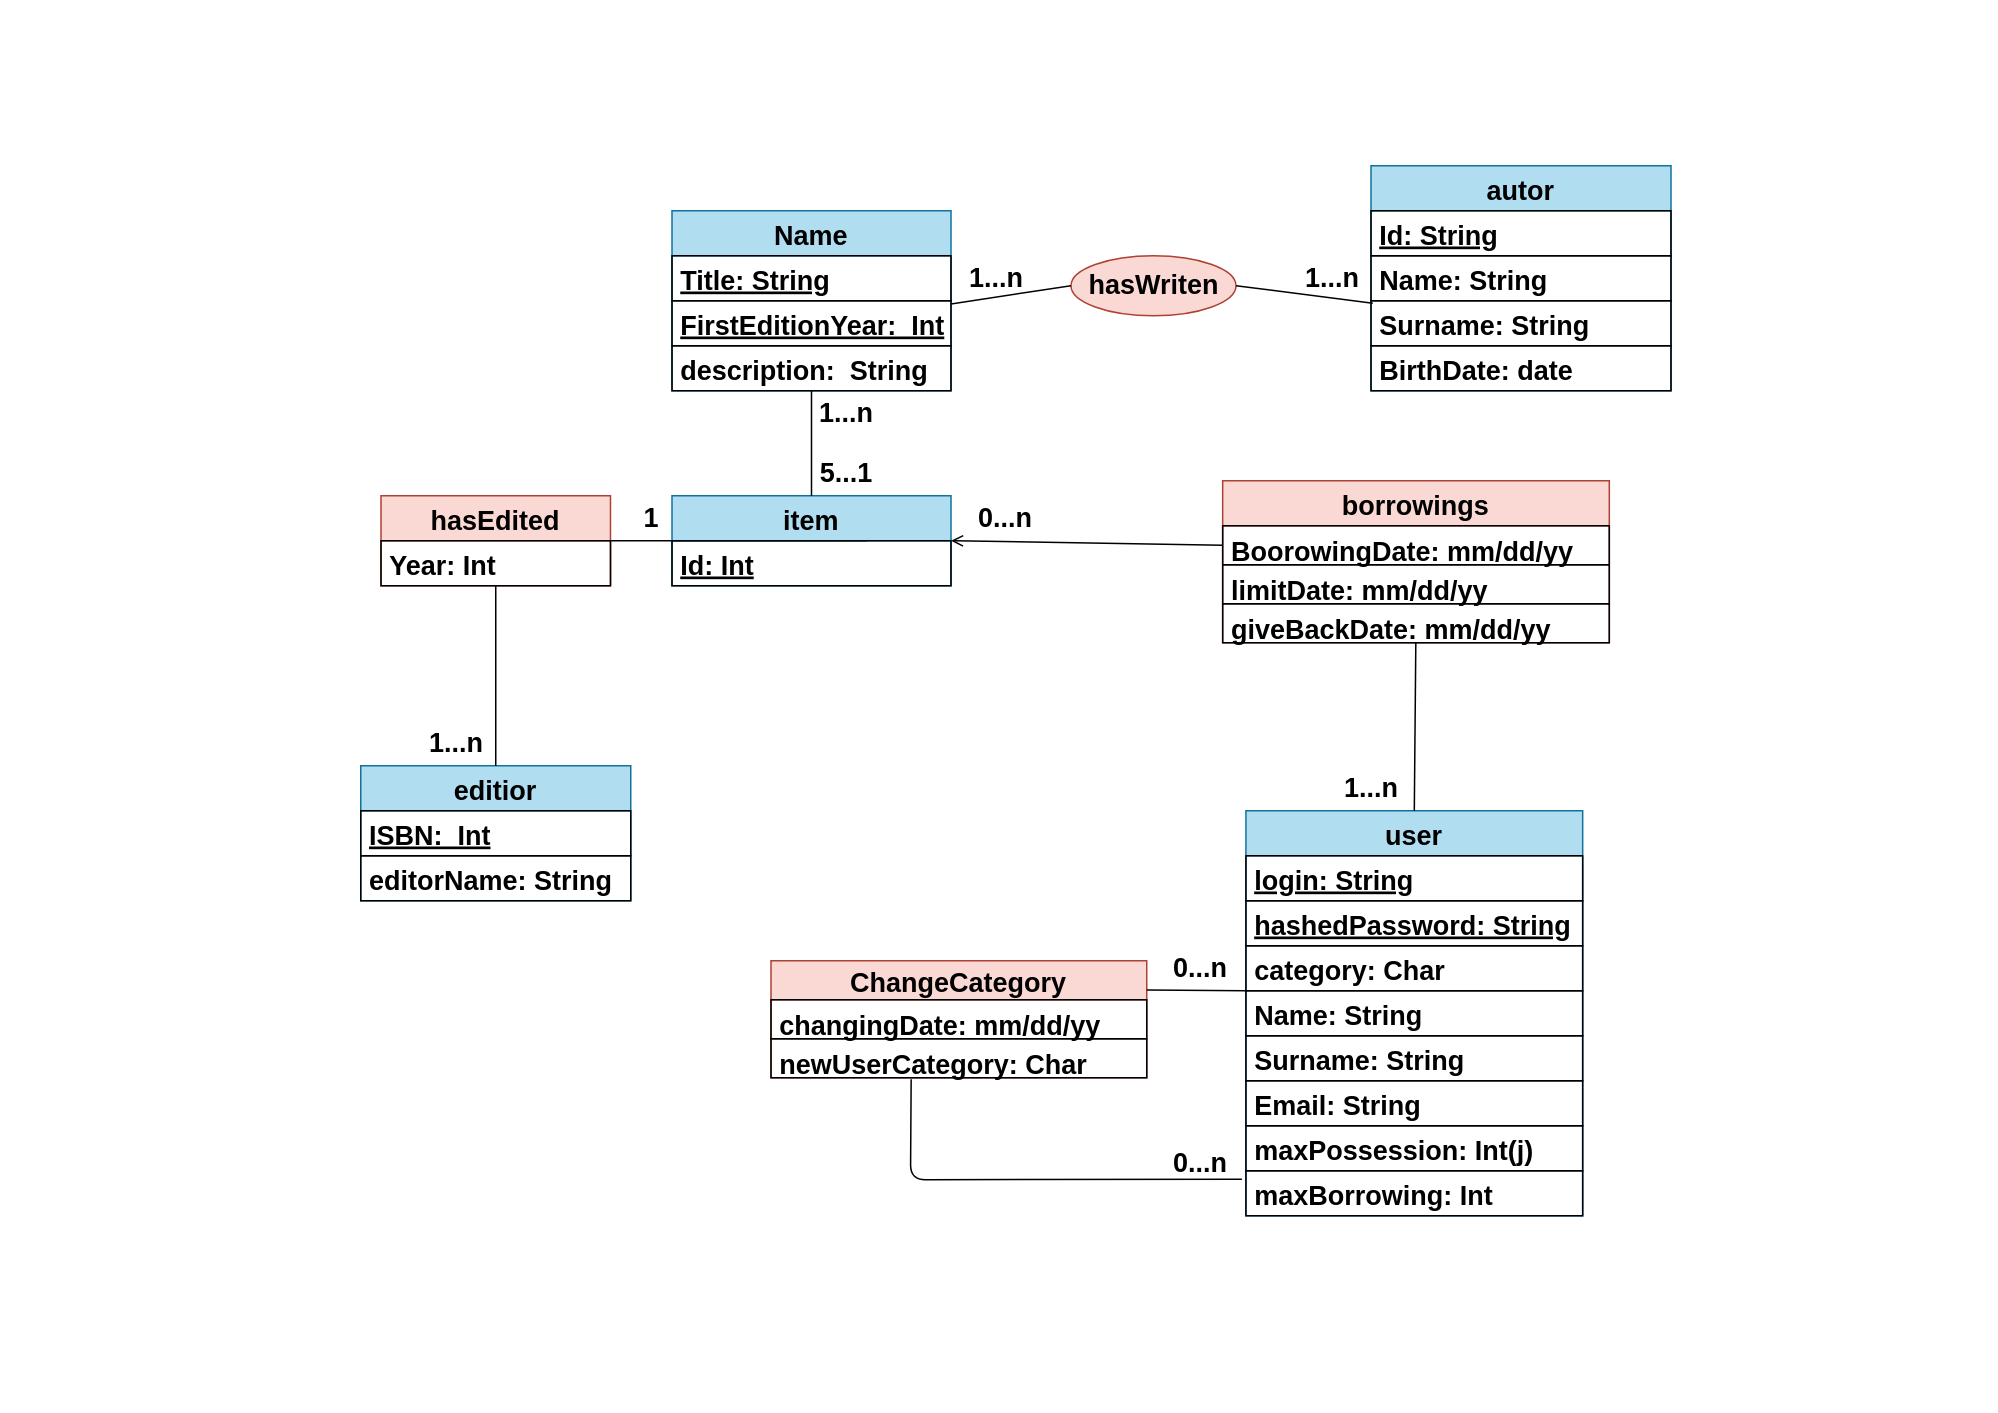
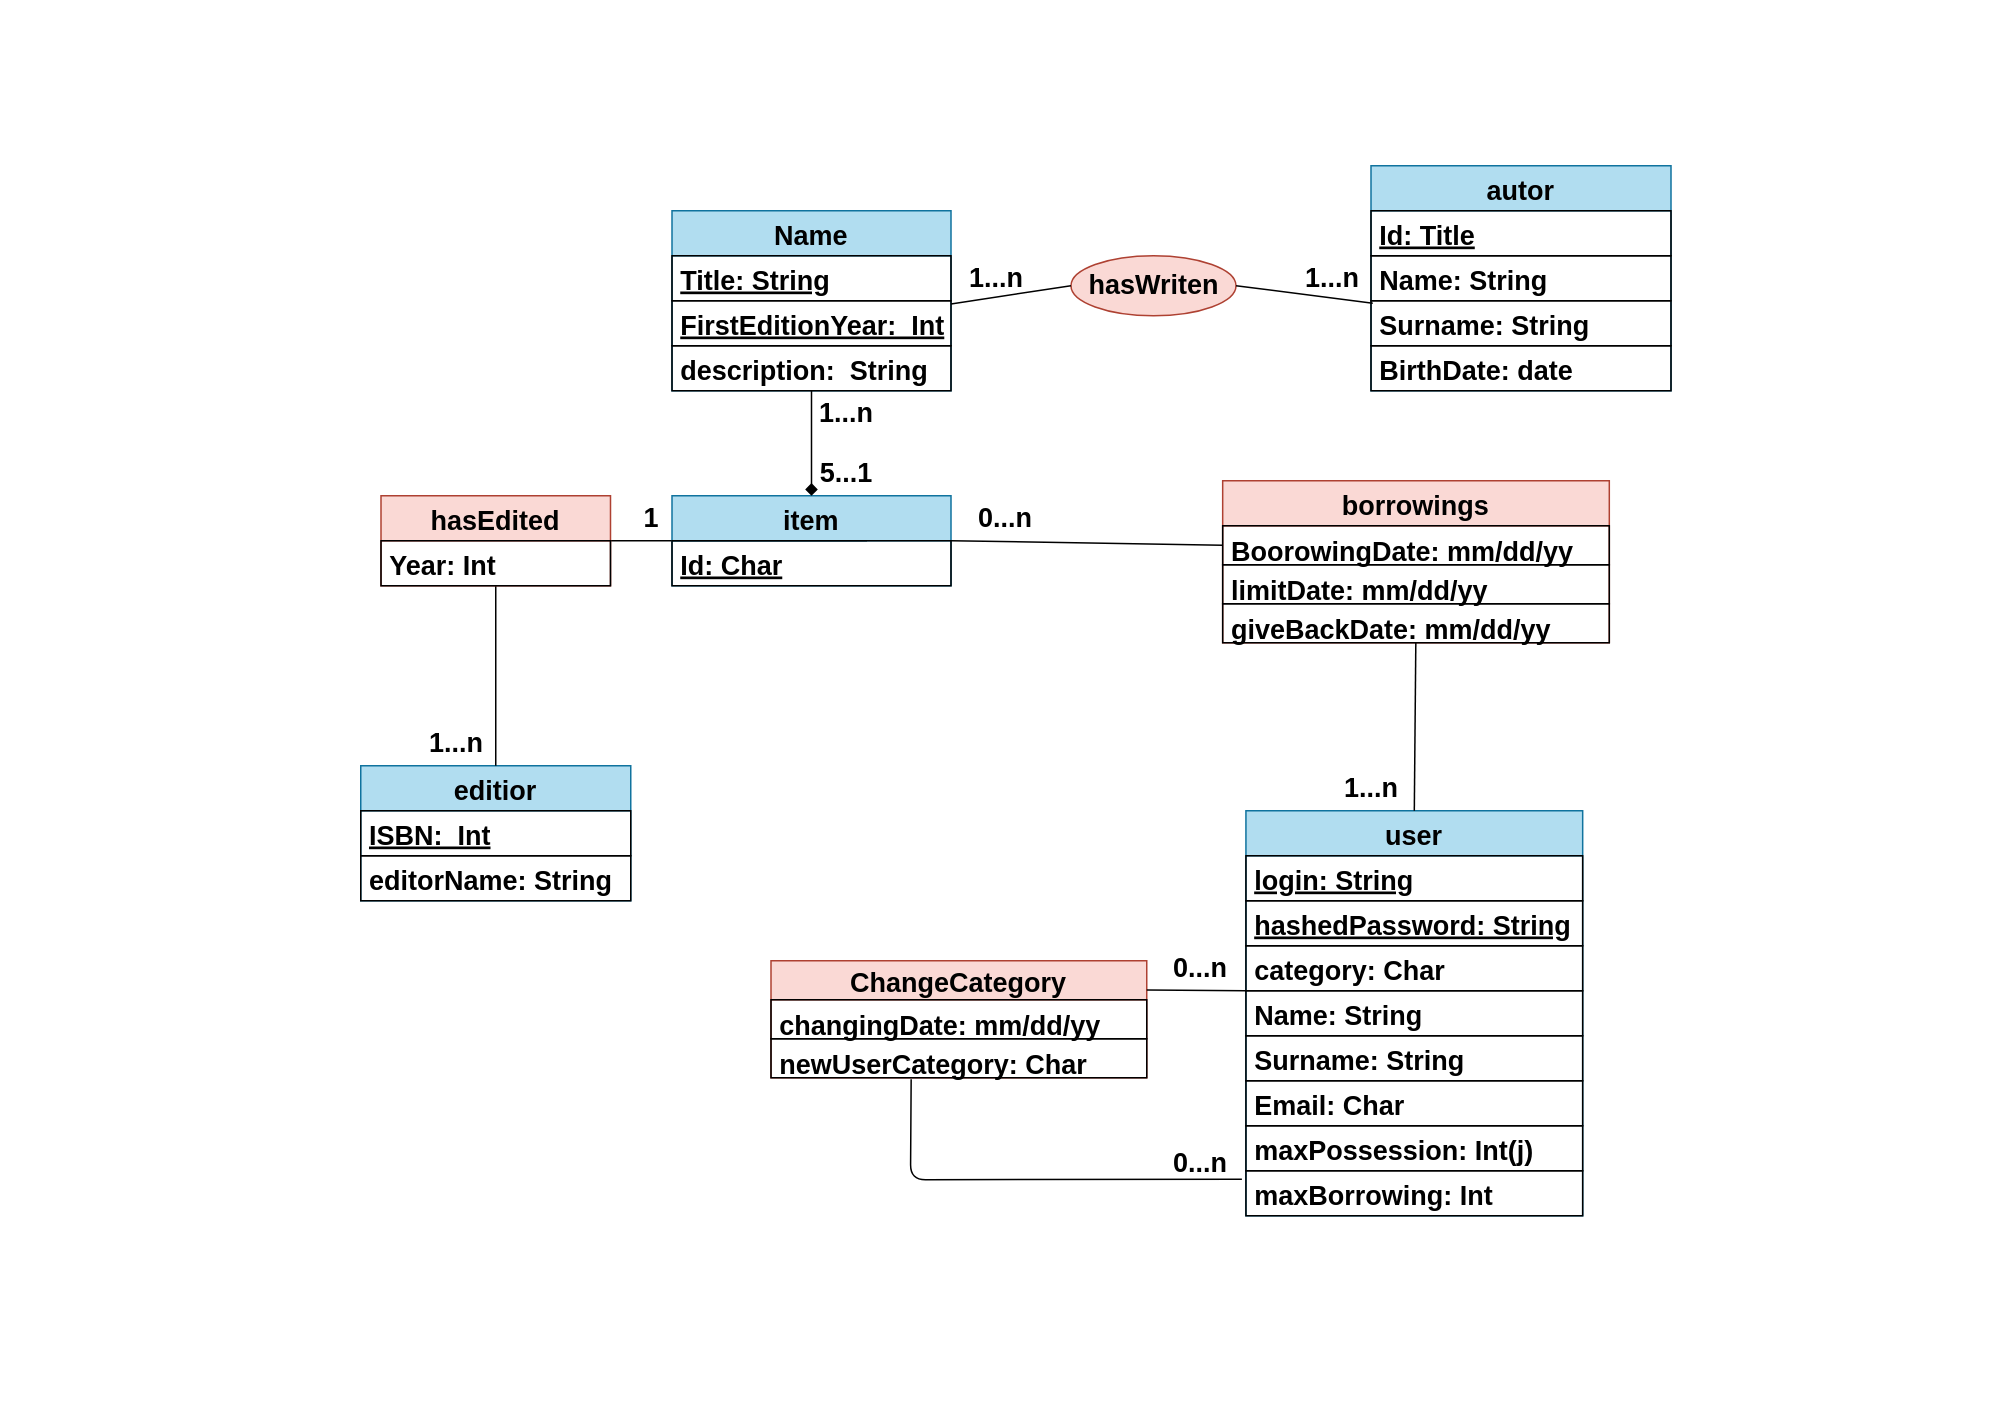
(1444, 236) -> (1433, 236)
(812, 489) -> (812, 483)
(958, 541) -> (957, 541)
(726, 566) -> (734, 566)
(1335, 1106) -> (1323, 1106)
